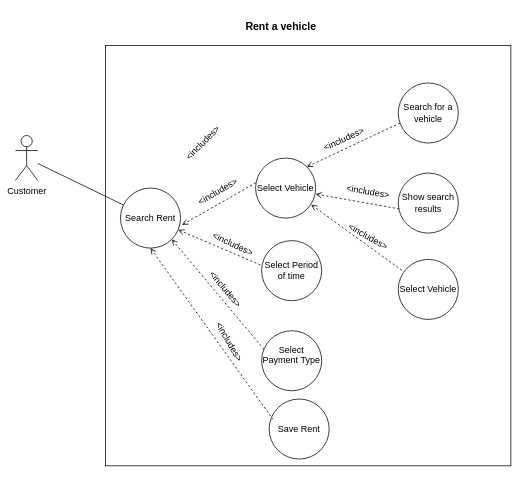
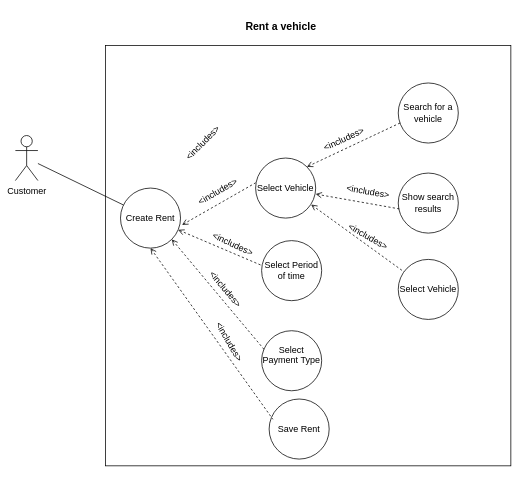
(150, 218) -> (150, 218)
